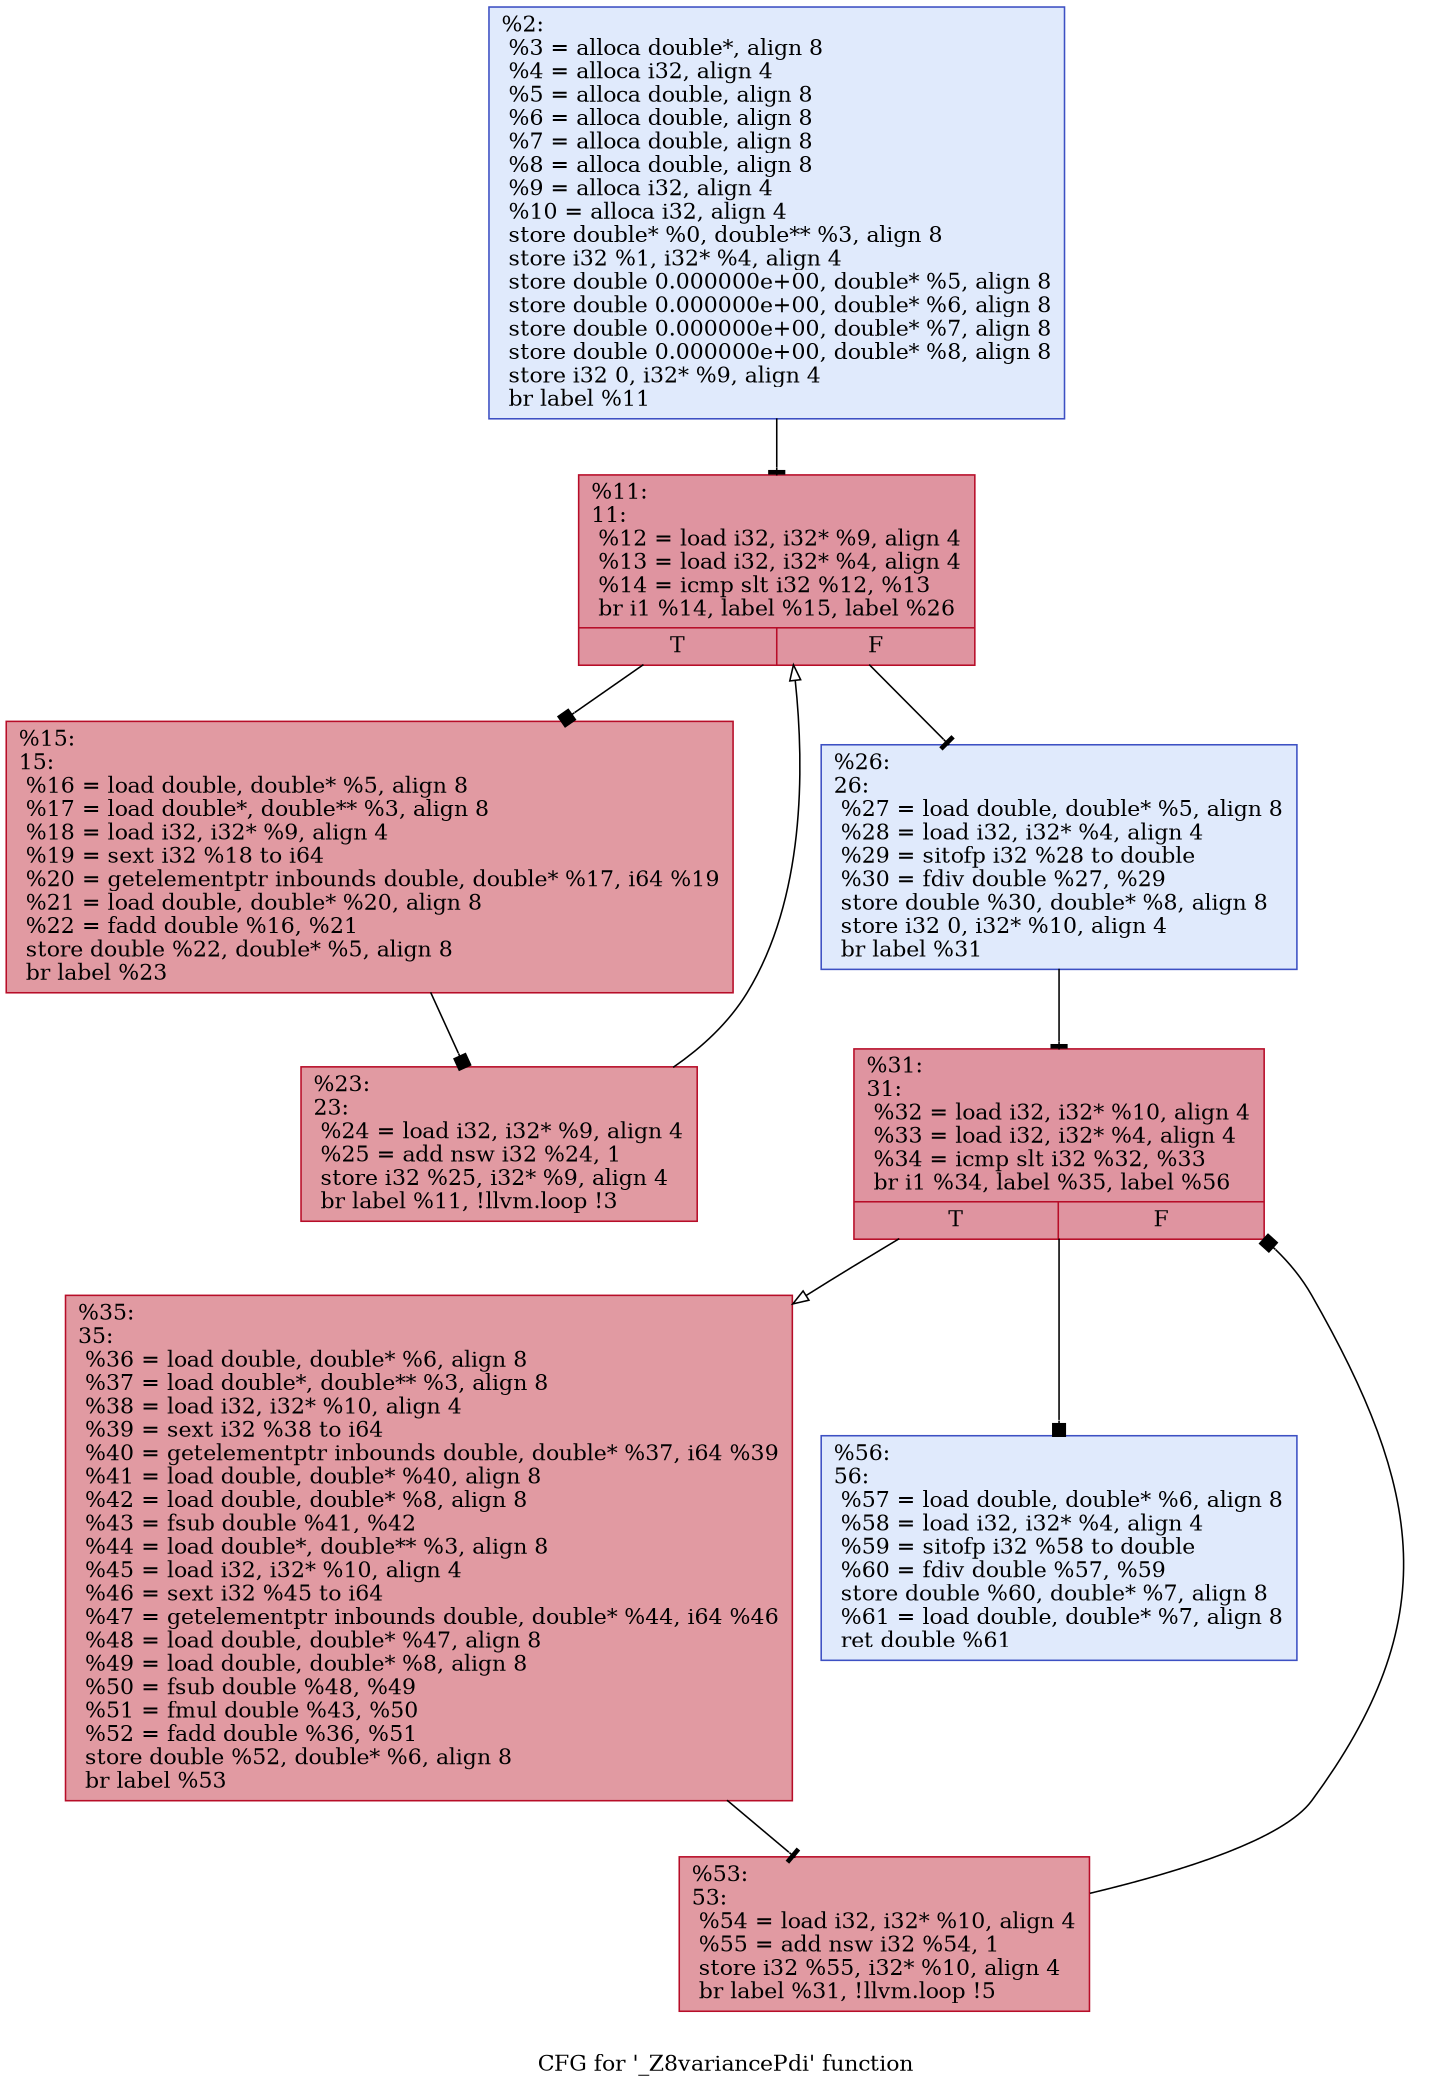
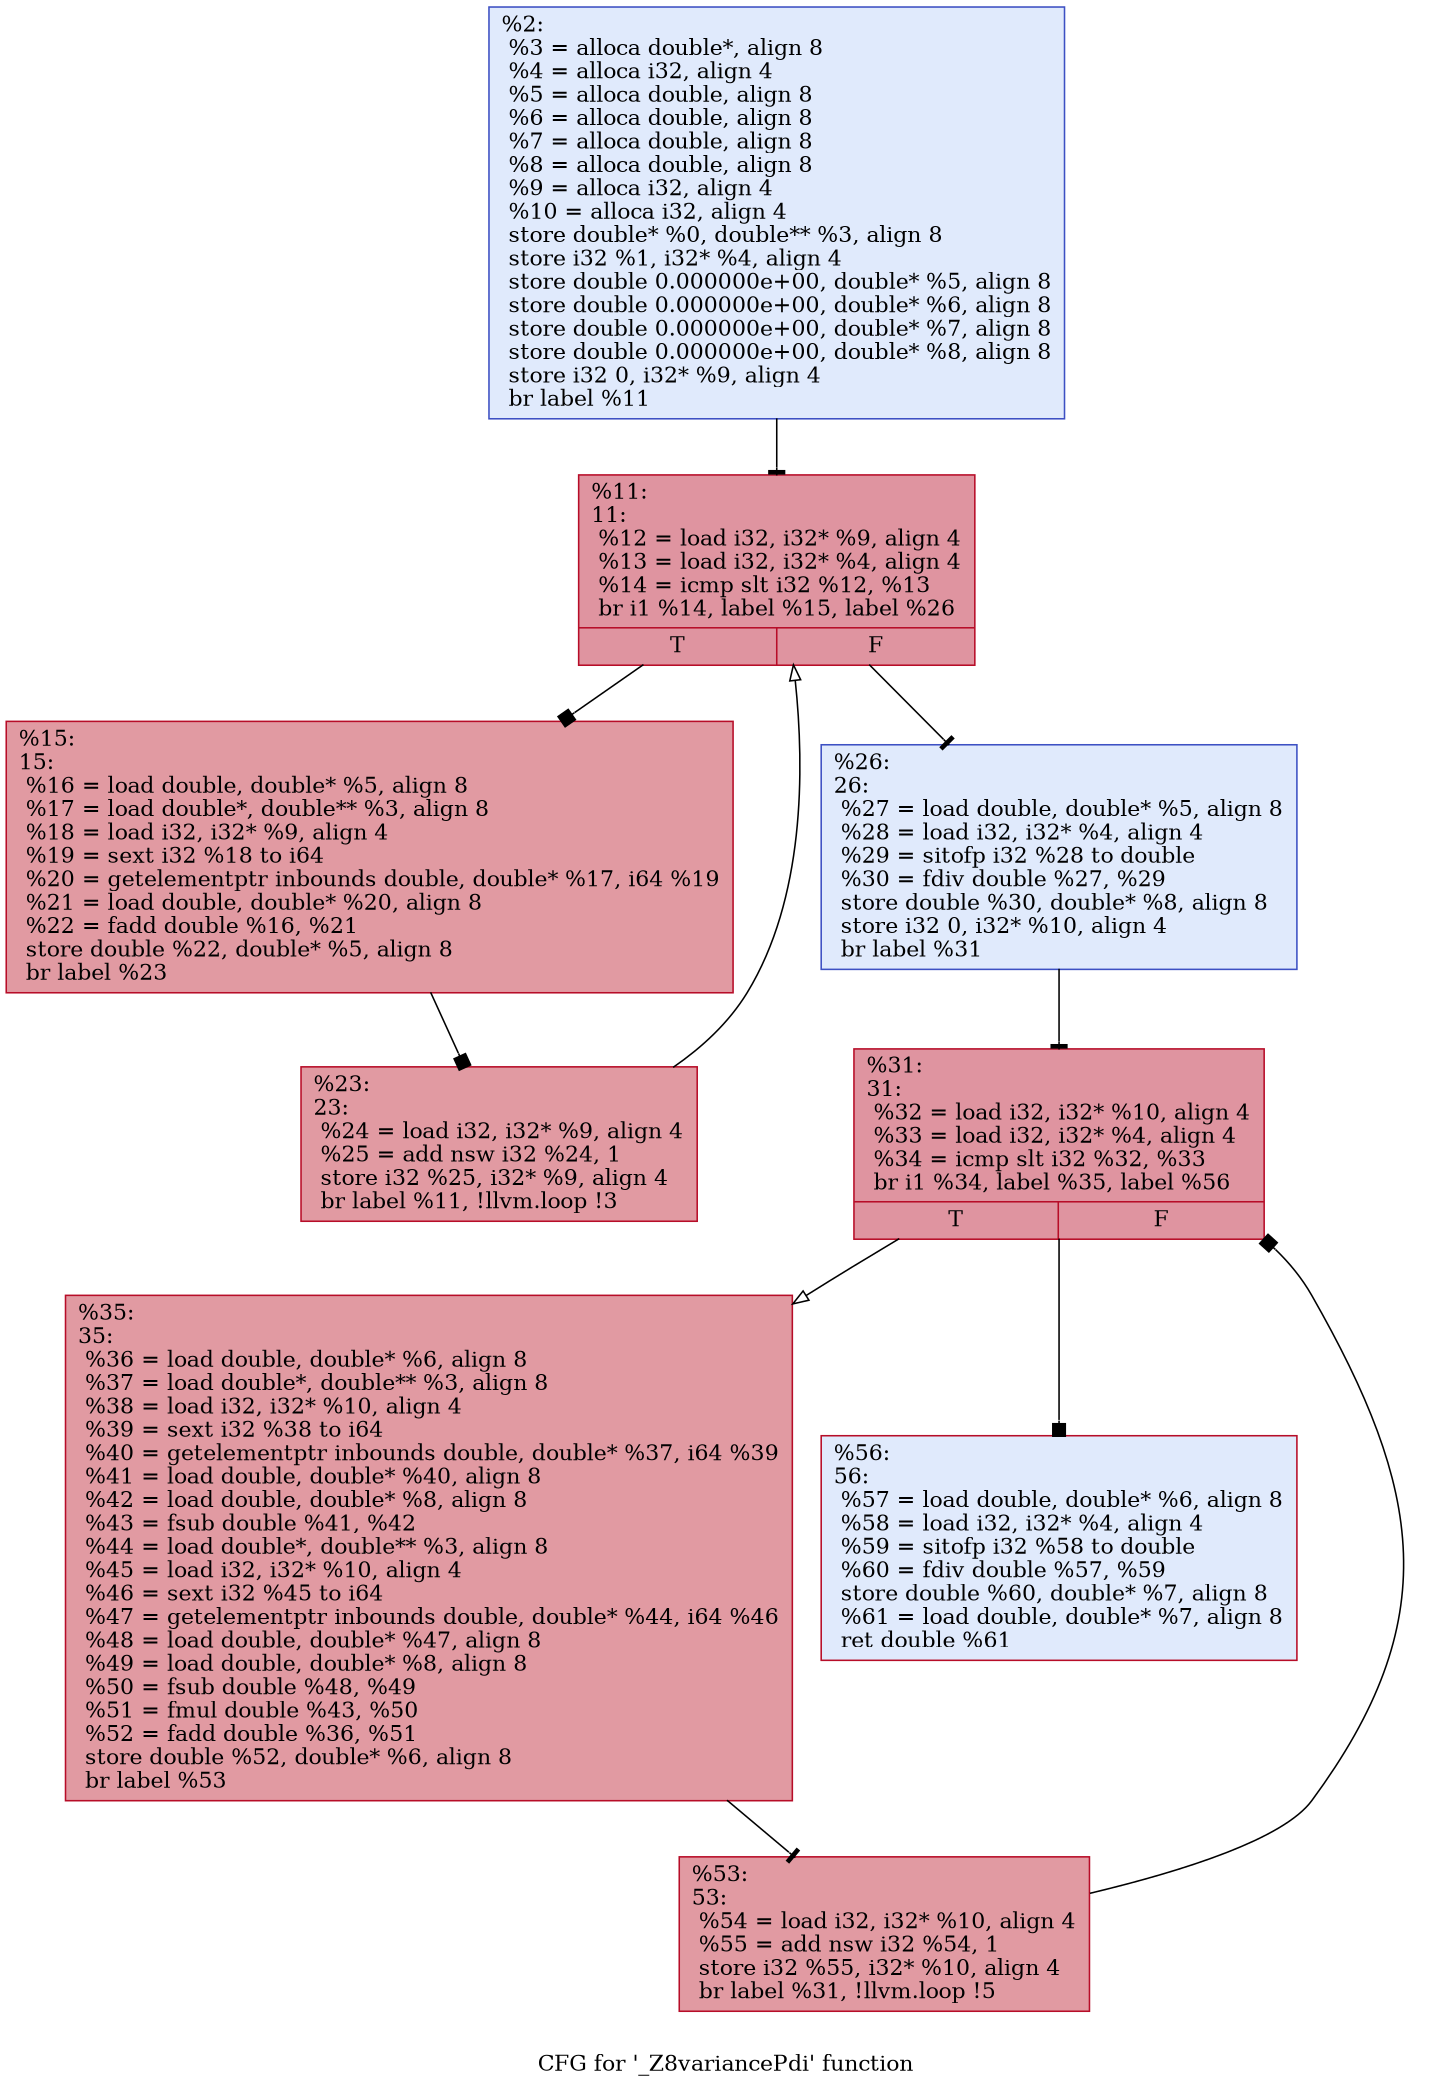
(1059, 1548) -> (1059, 1548)
